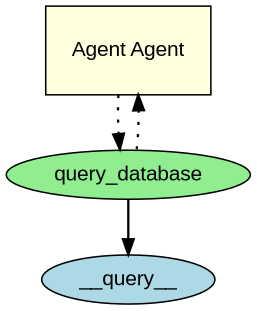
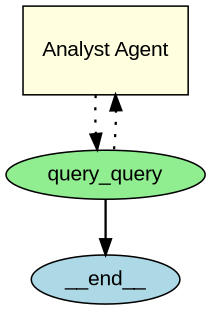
(128, 50) -> (106, 50)
(128, 175) -> (106, 175)
(128, 280) -> (106, 280)
